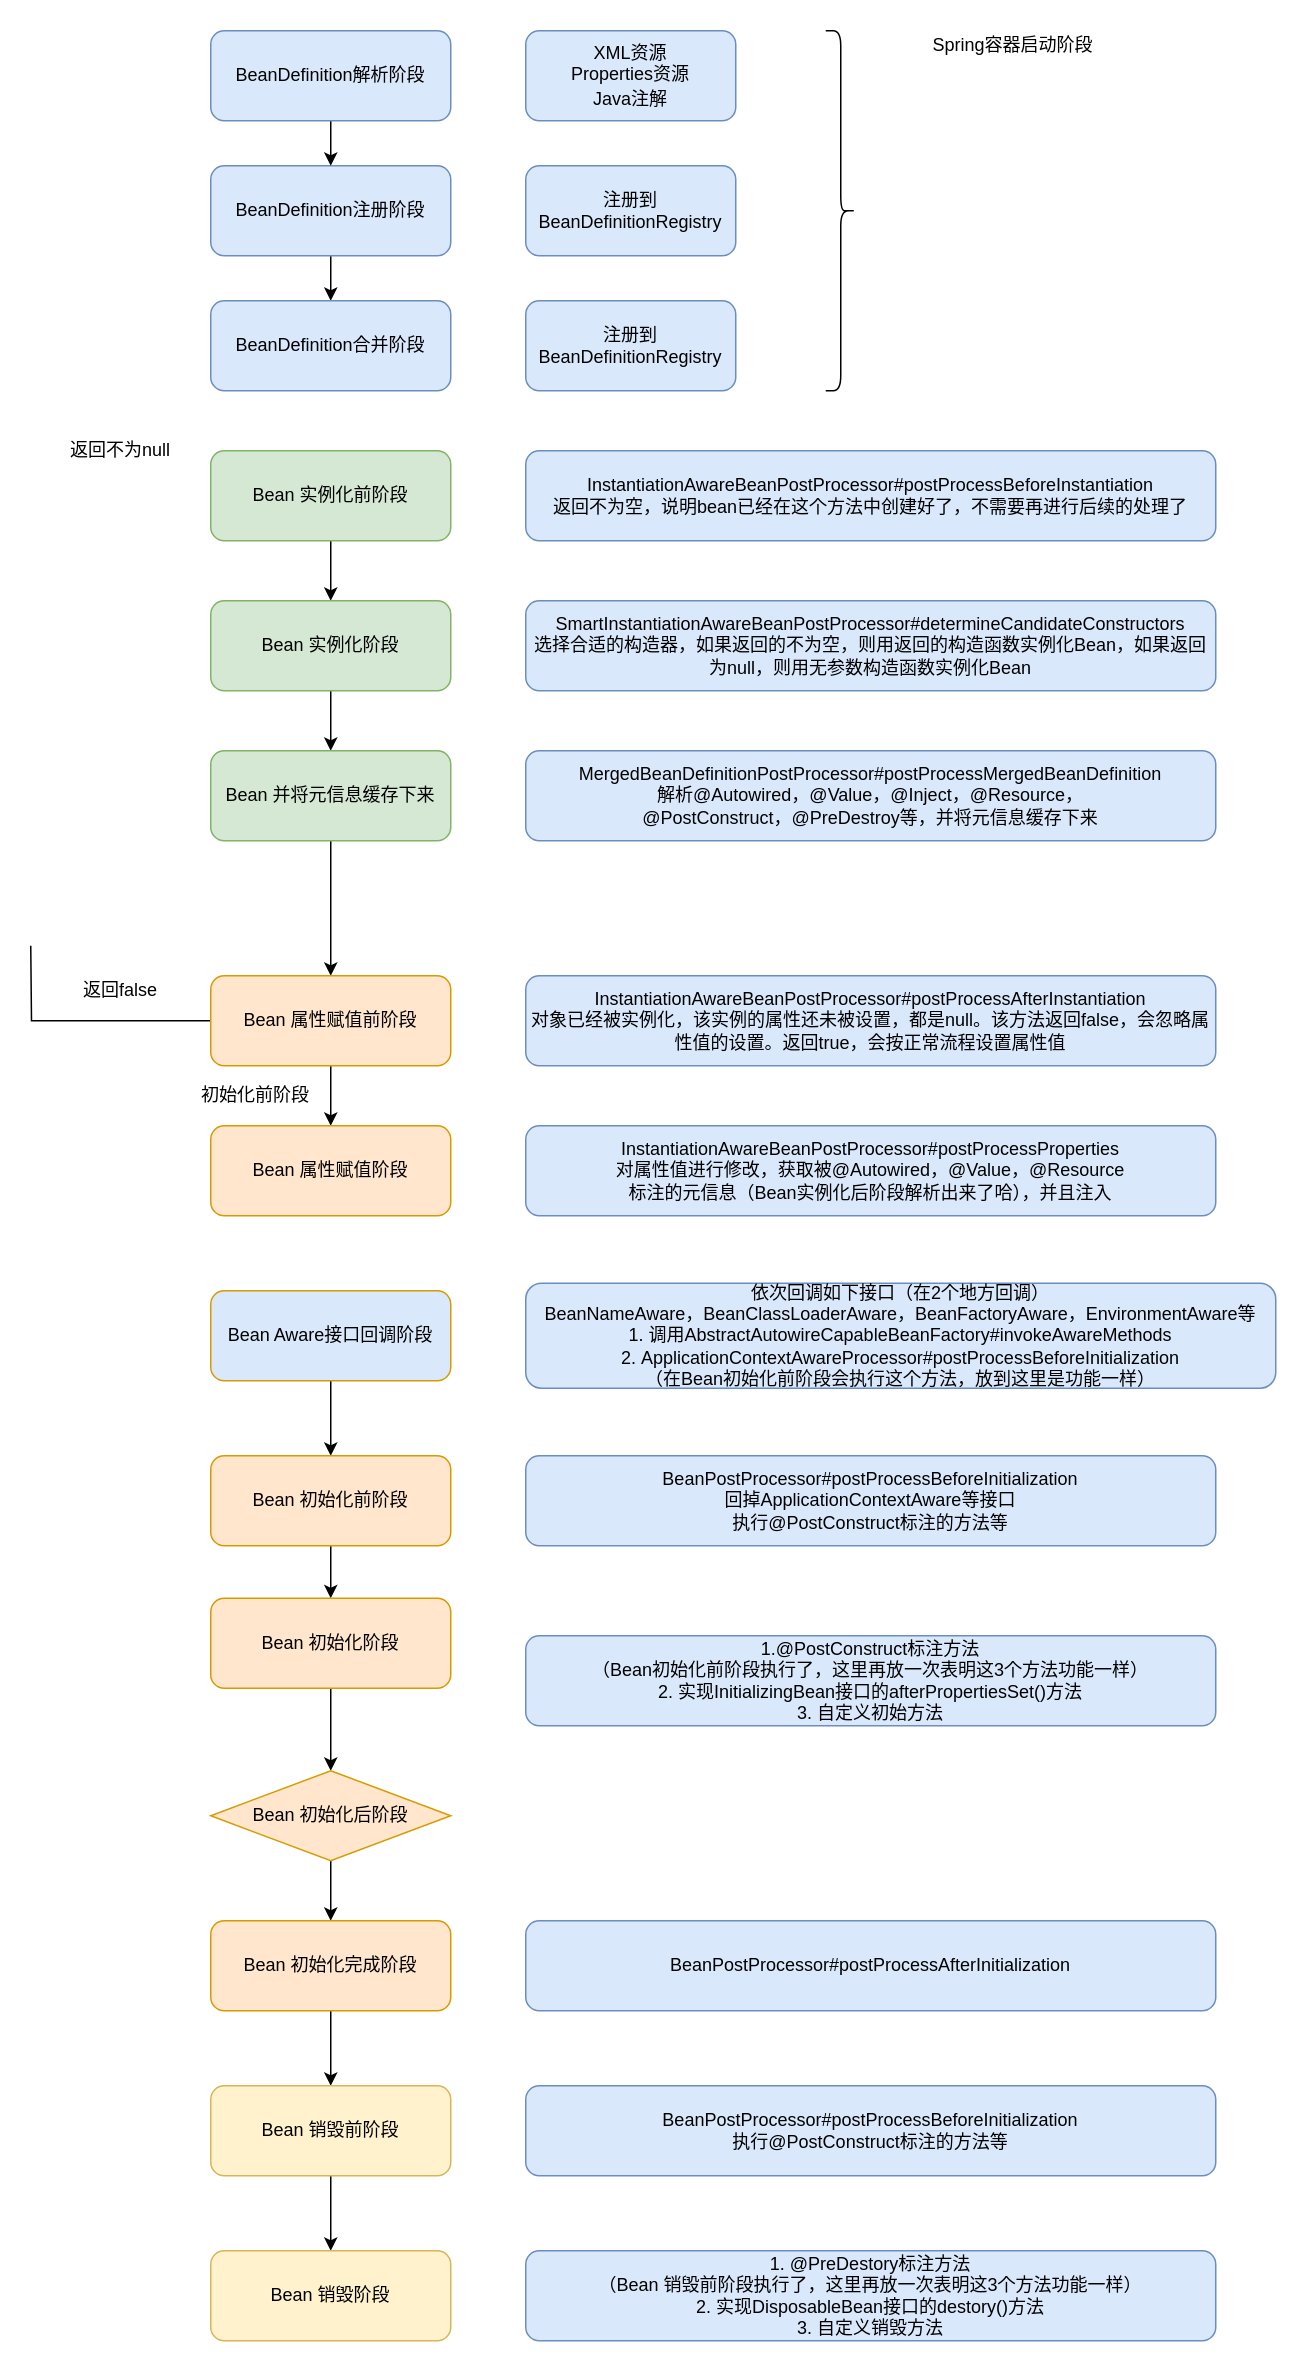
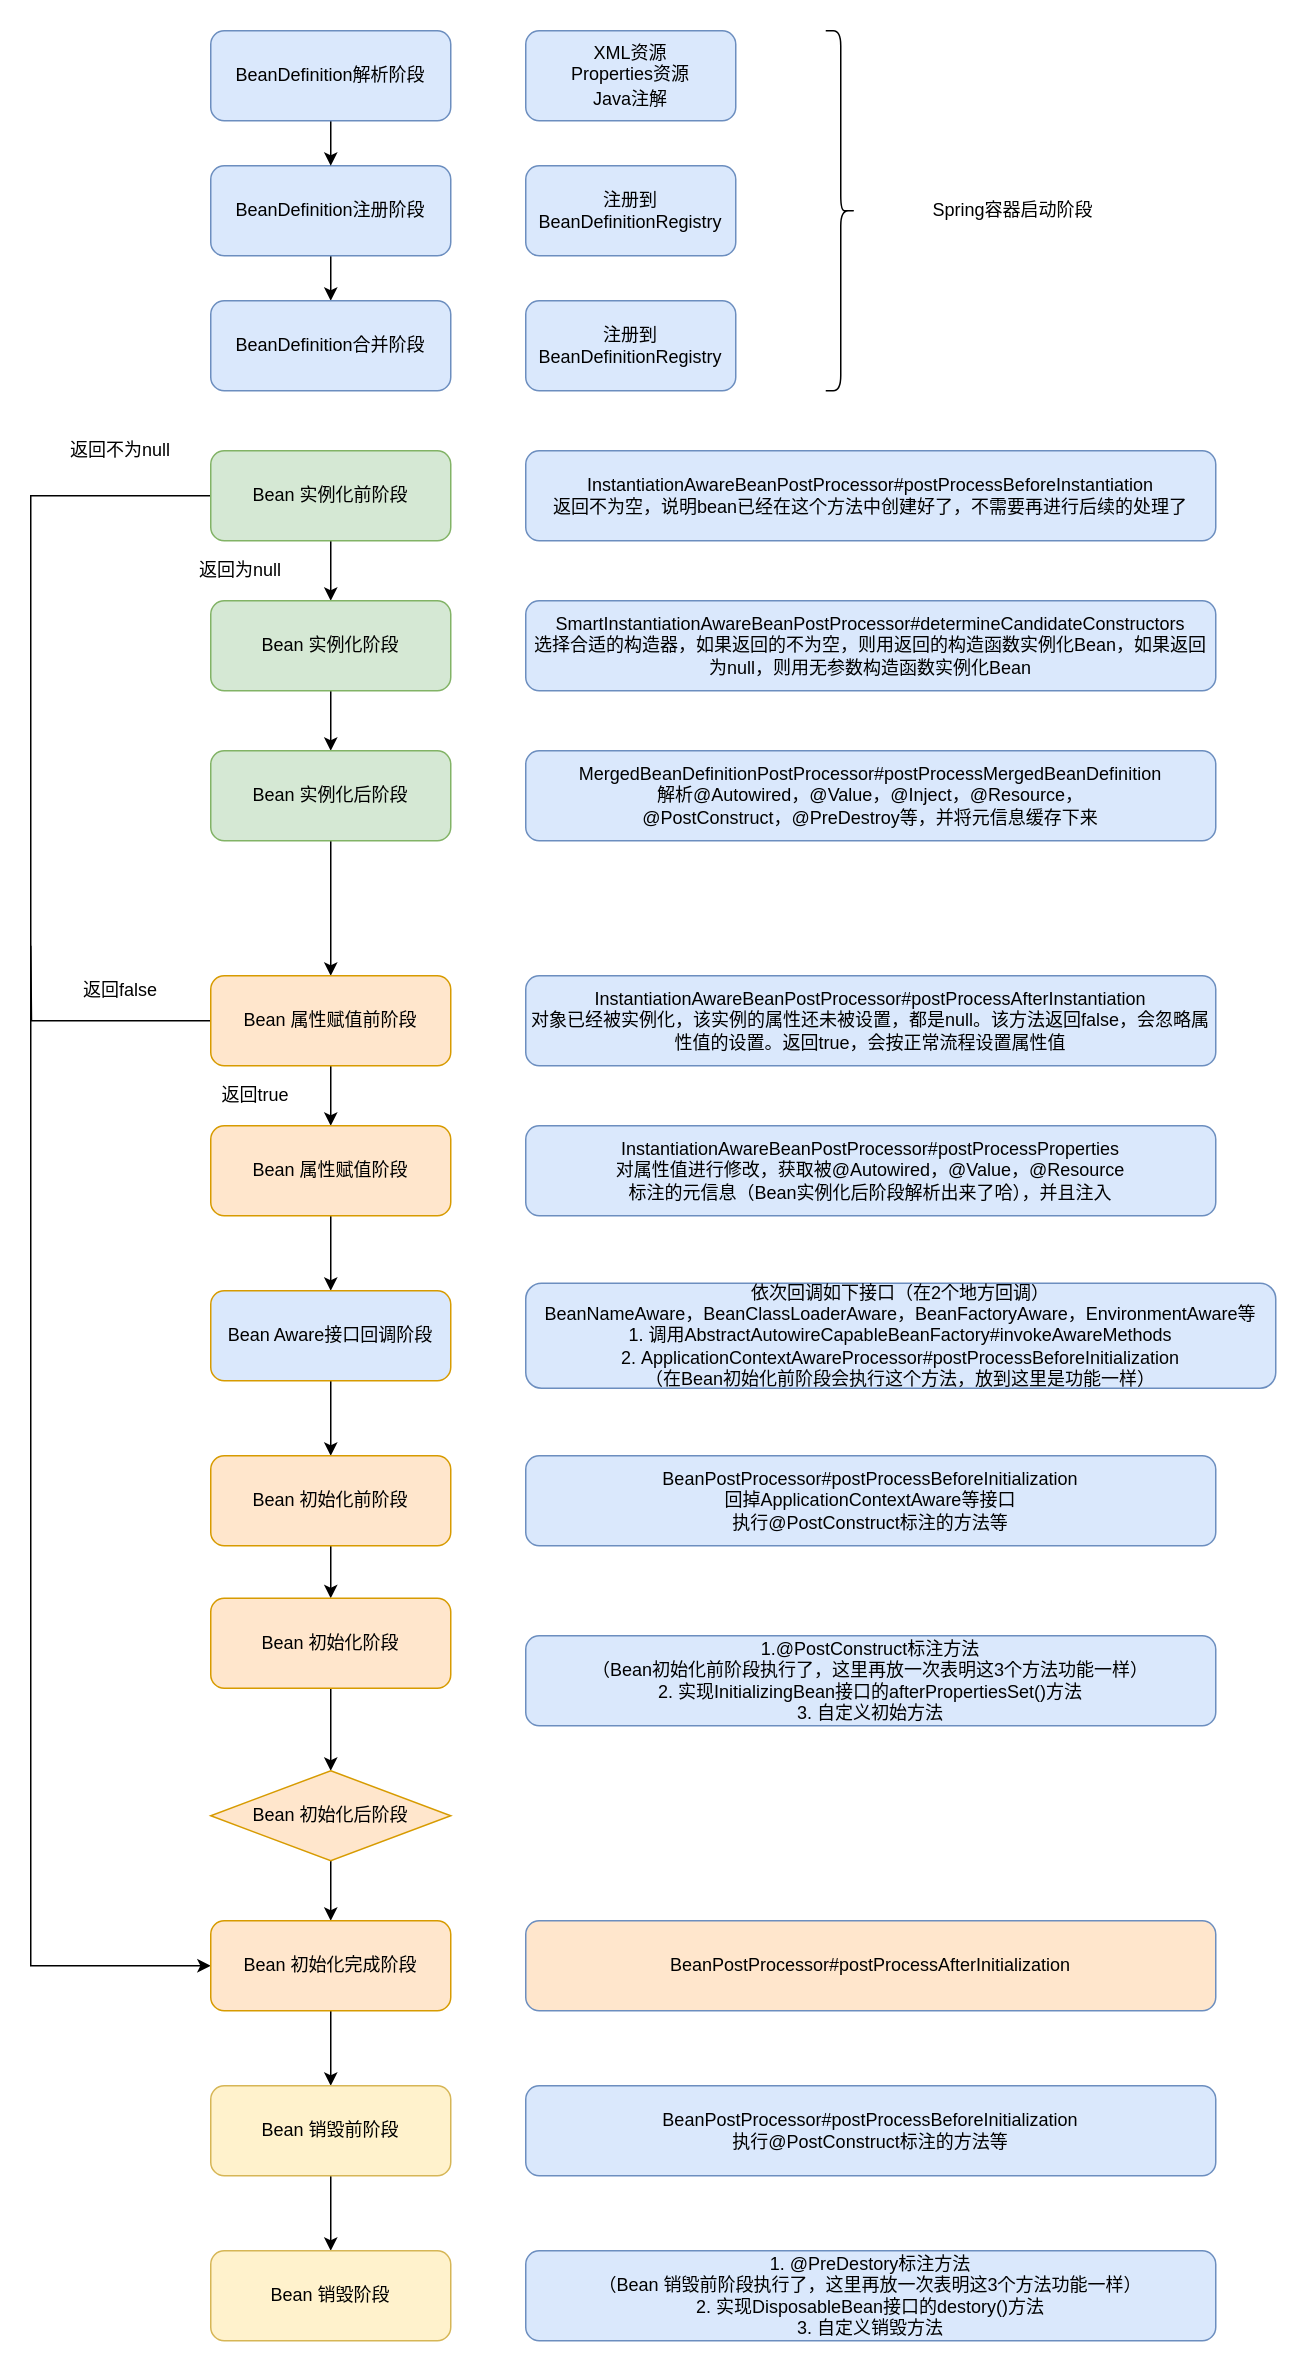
(1013, 46) -> (1013, 211)
none -> (241, 571)
(331, 796) -> (331, 796)
(256, 1096) -> (256, 1096)
none -> (331, 1248)
none -> (31, 1579)
(871, 1966) -> (871, 1966)
